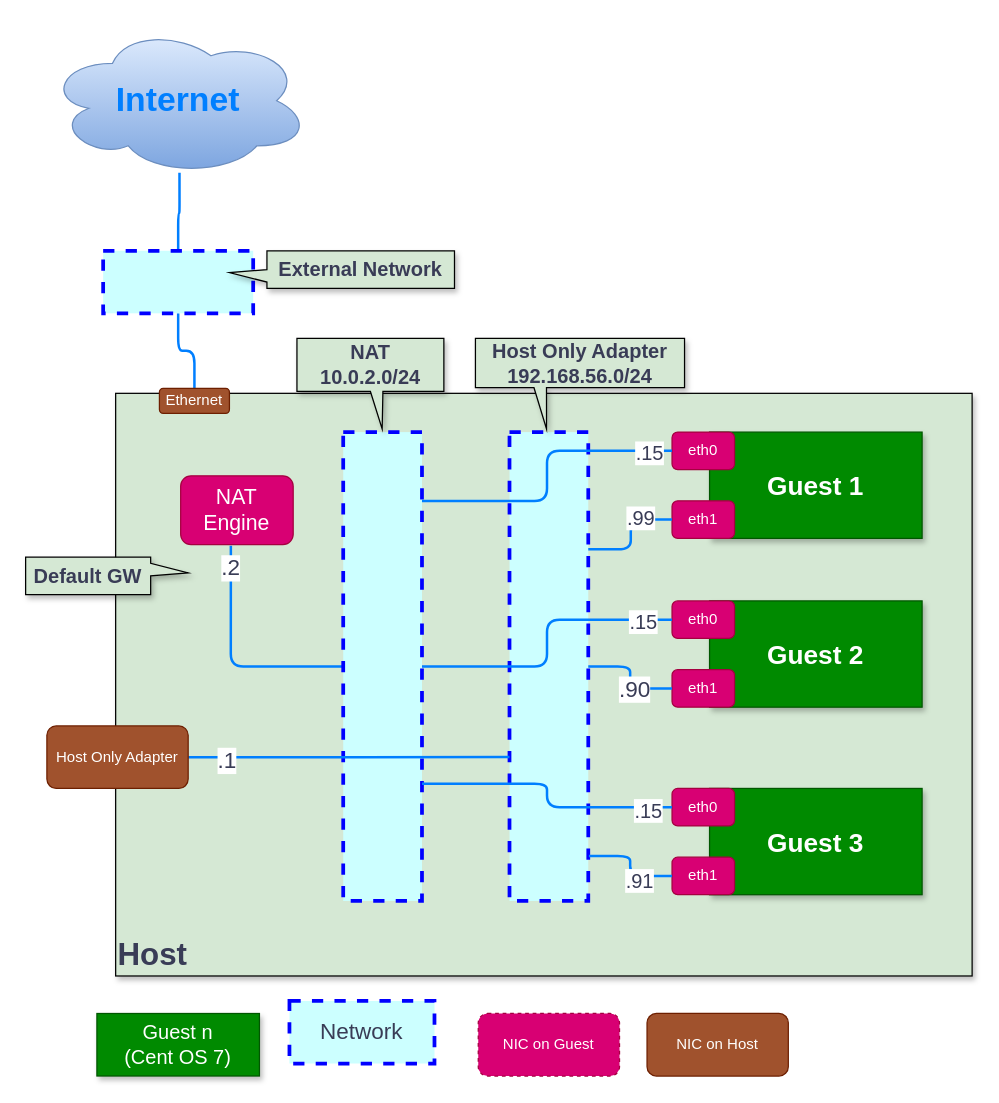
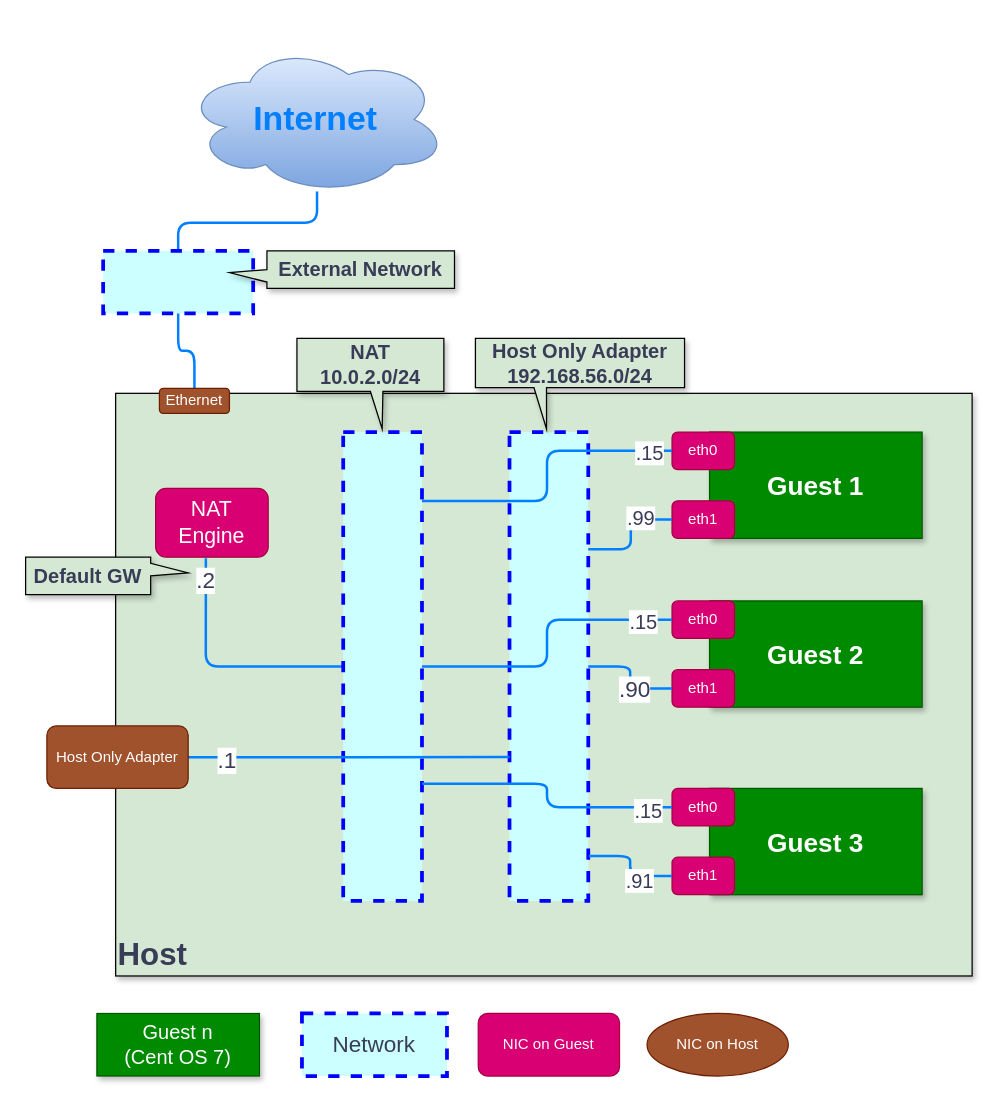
(178, 101) -> (316, 119)
(237, 510) -> (212, 523)
(362, 1032) -> (374, 1044)
(549, 1044) -> (549, 1044)
(718, 1044) -> (718, 1044)
